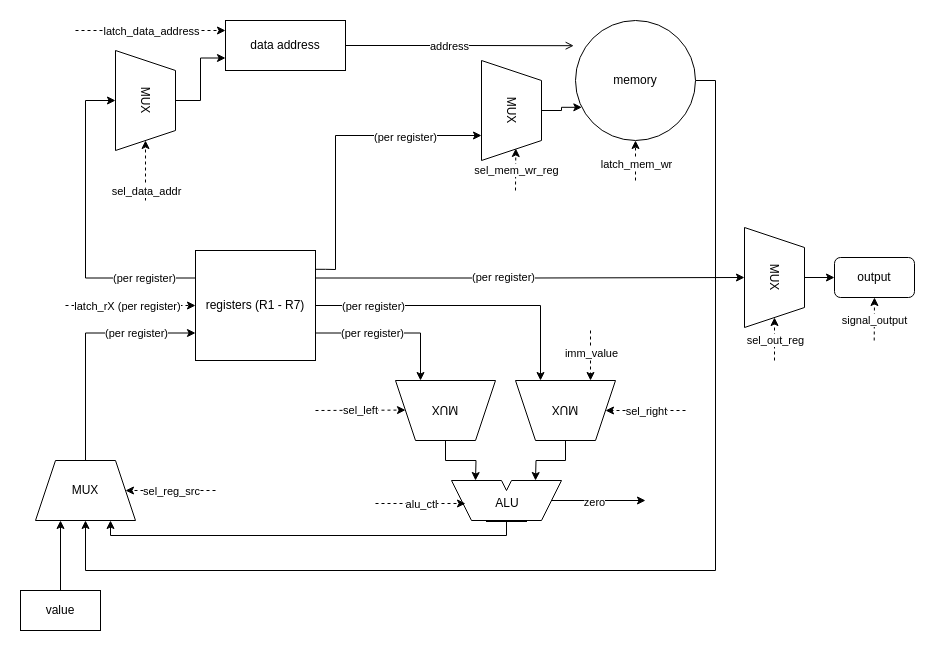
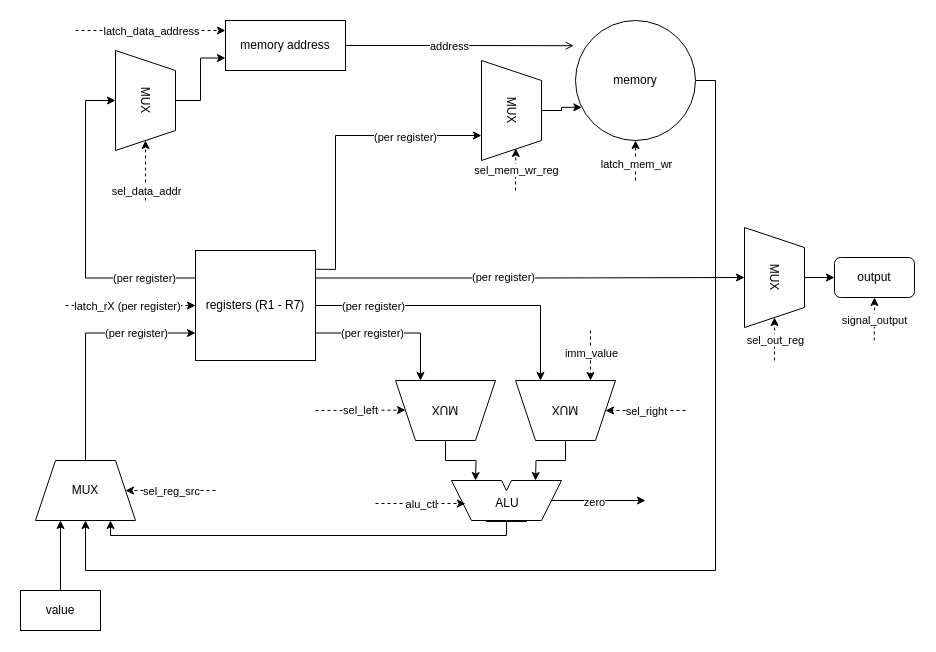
(286, 46) -> (286, 46)
